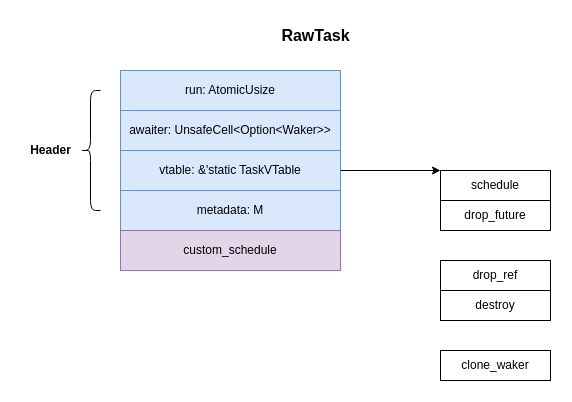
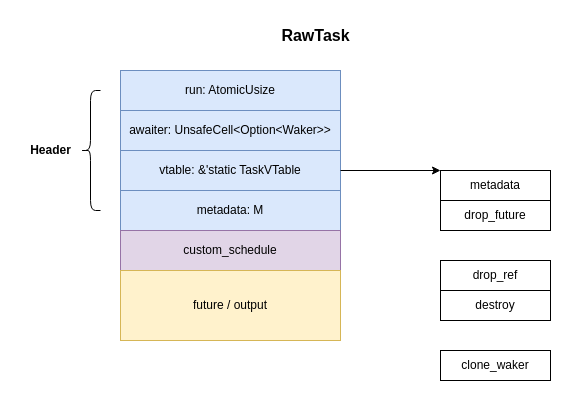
(496, 186) -> (496, 186)
none -> (231, 306)
